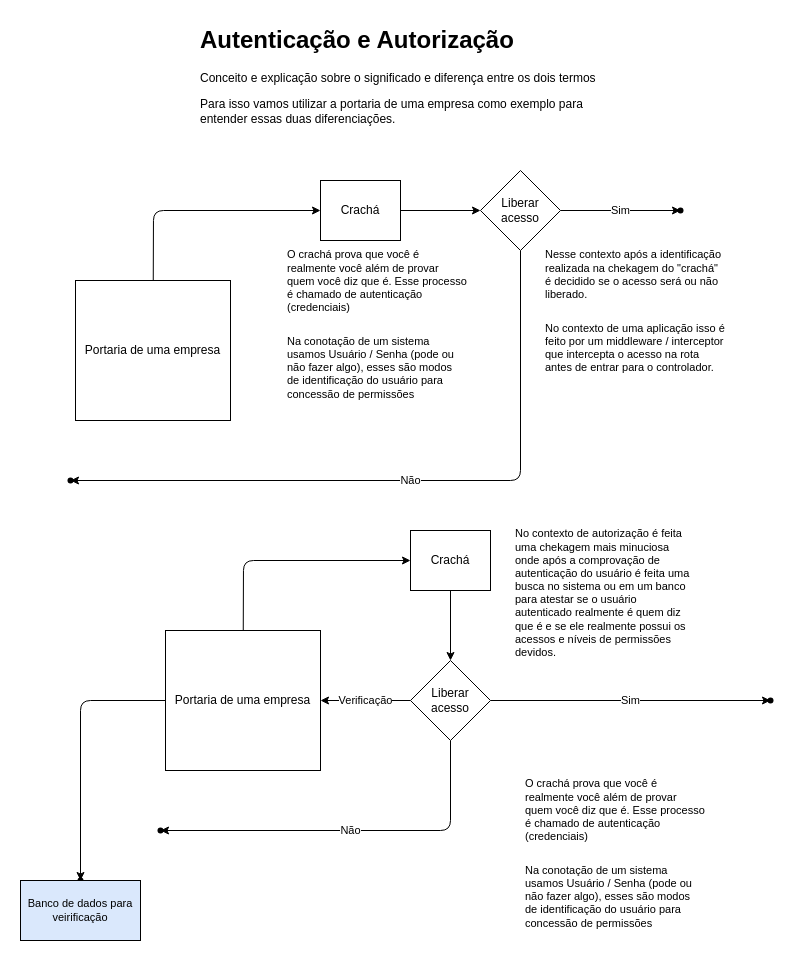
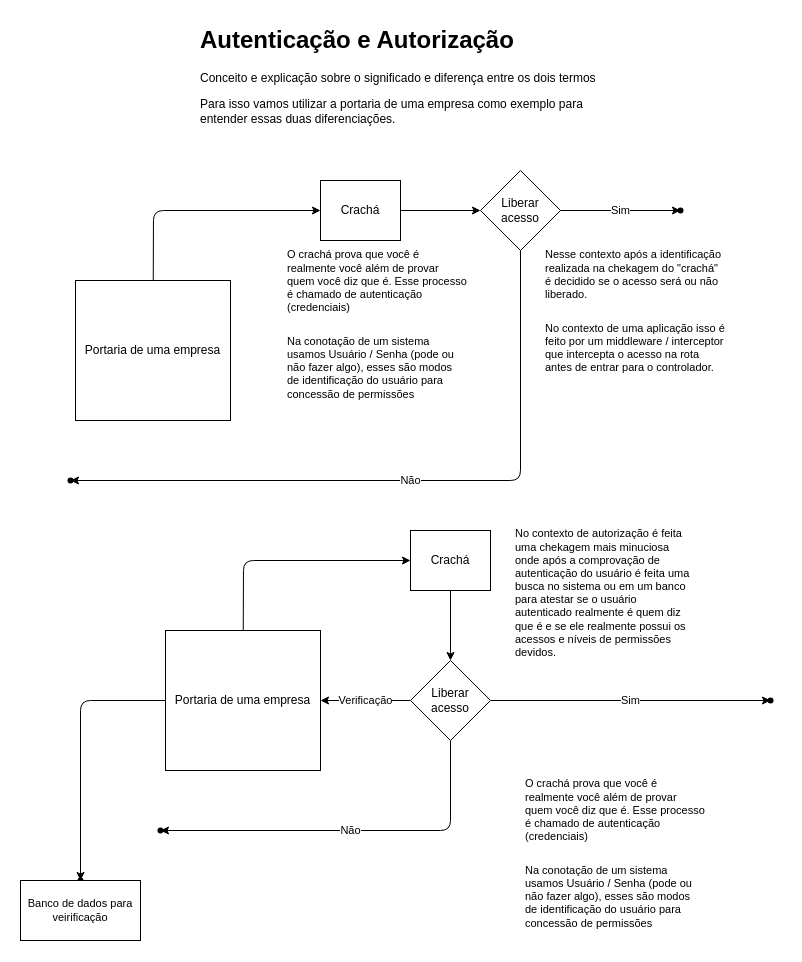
(81, 911) -> (81, 911)
